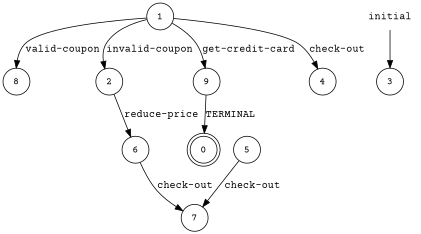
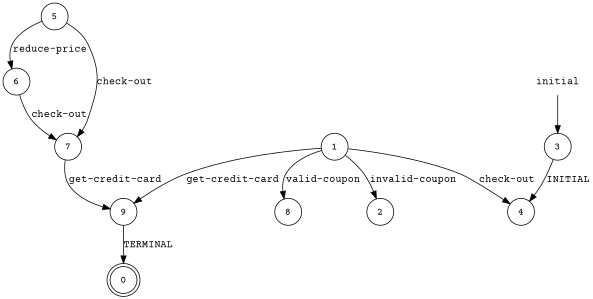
(121, 112) -> (19, 36)
none -> (545, 178)
none -> (74, 191)
